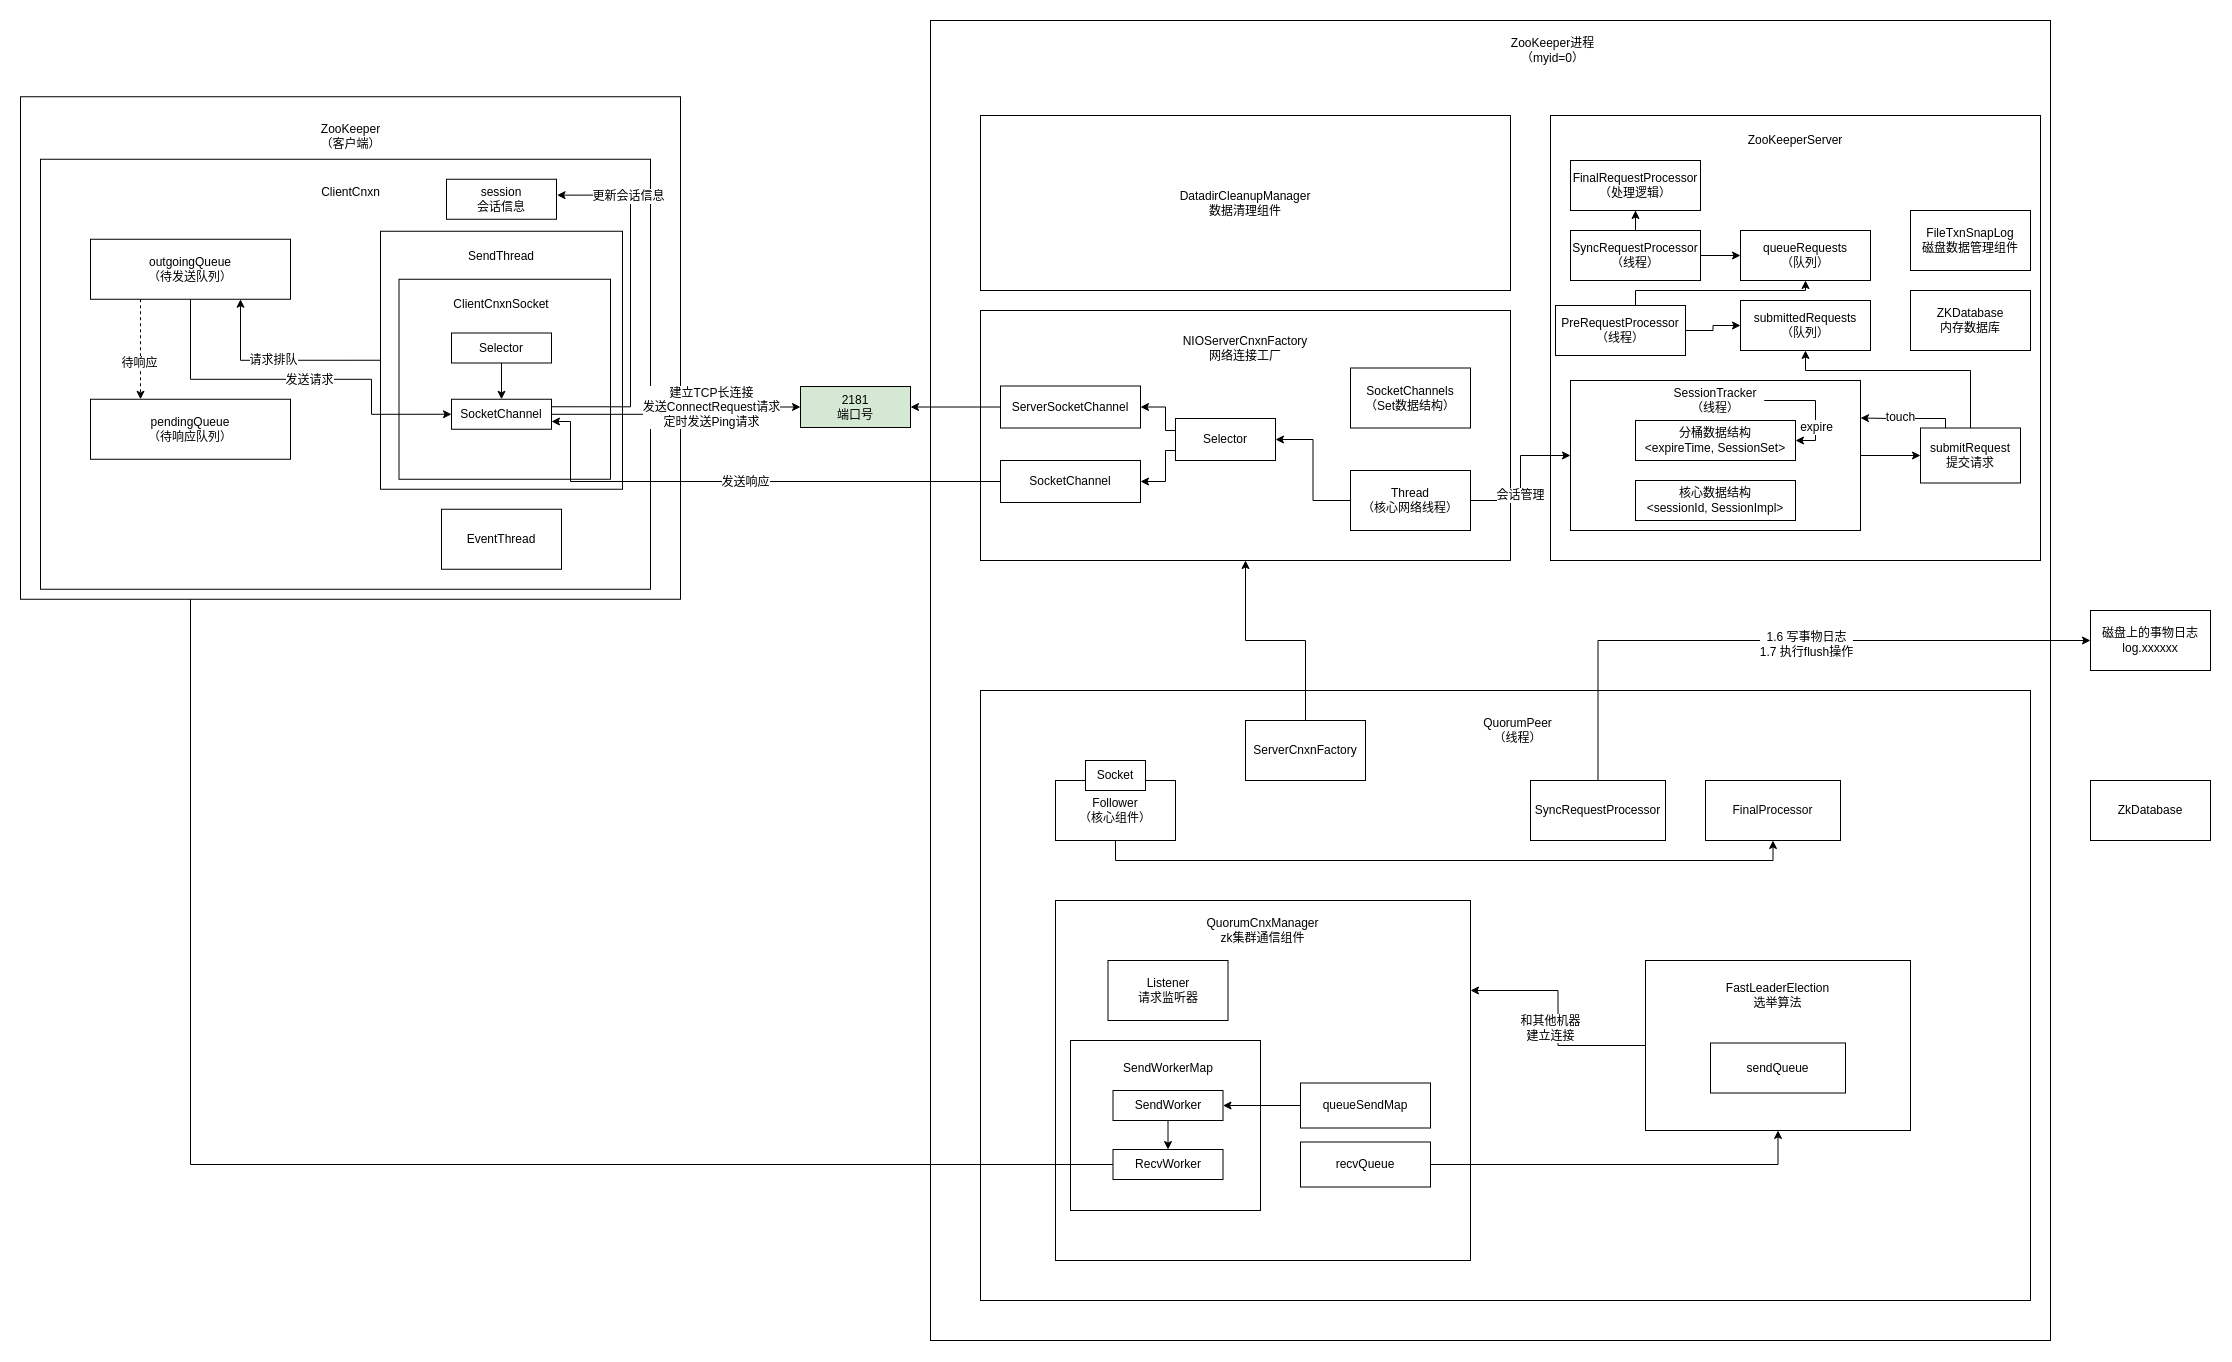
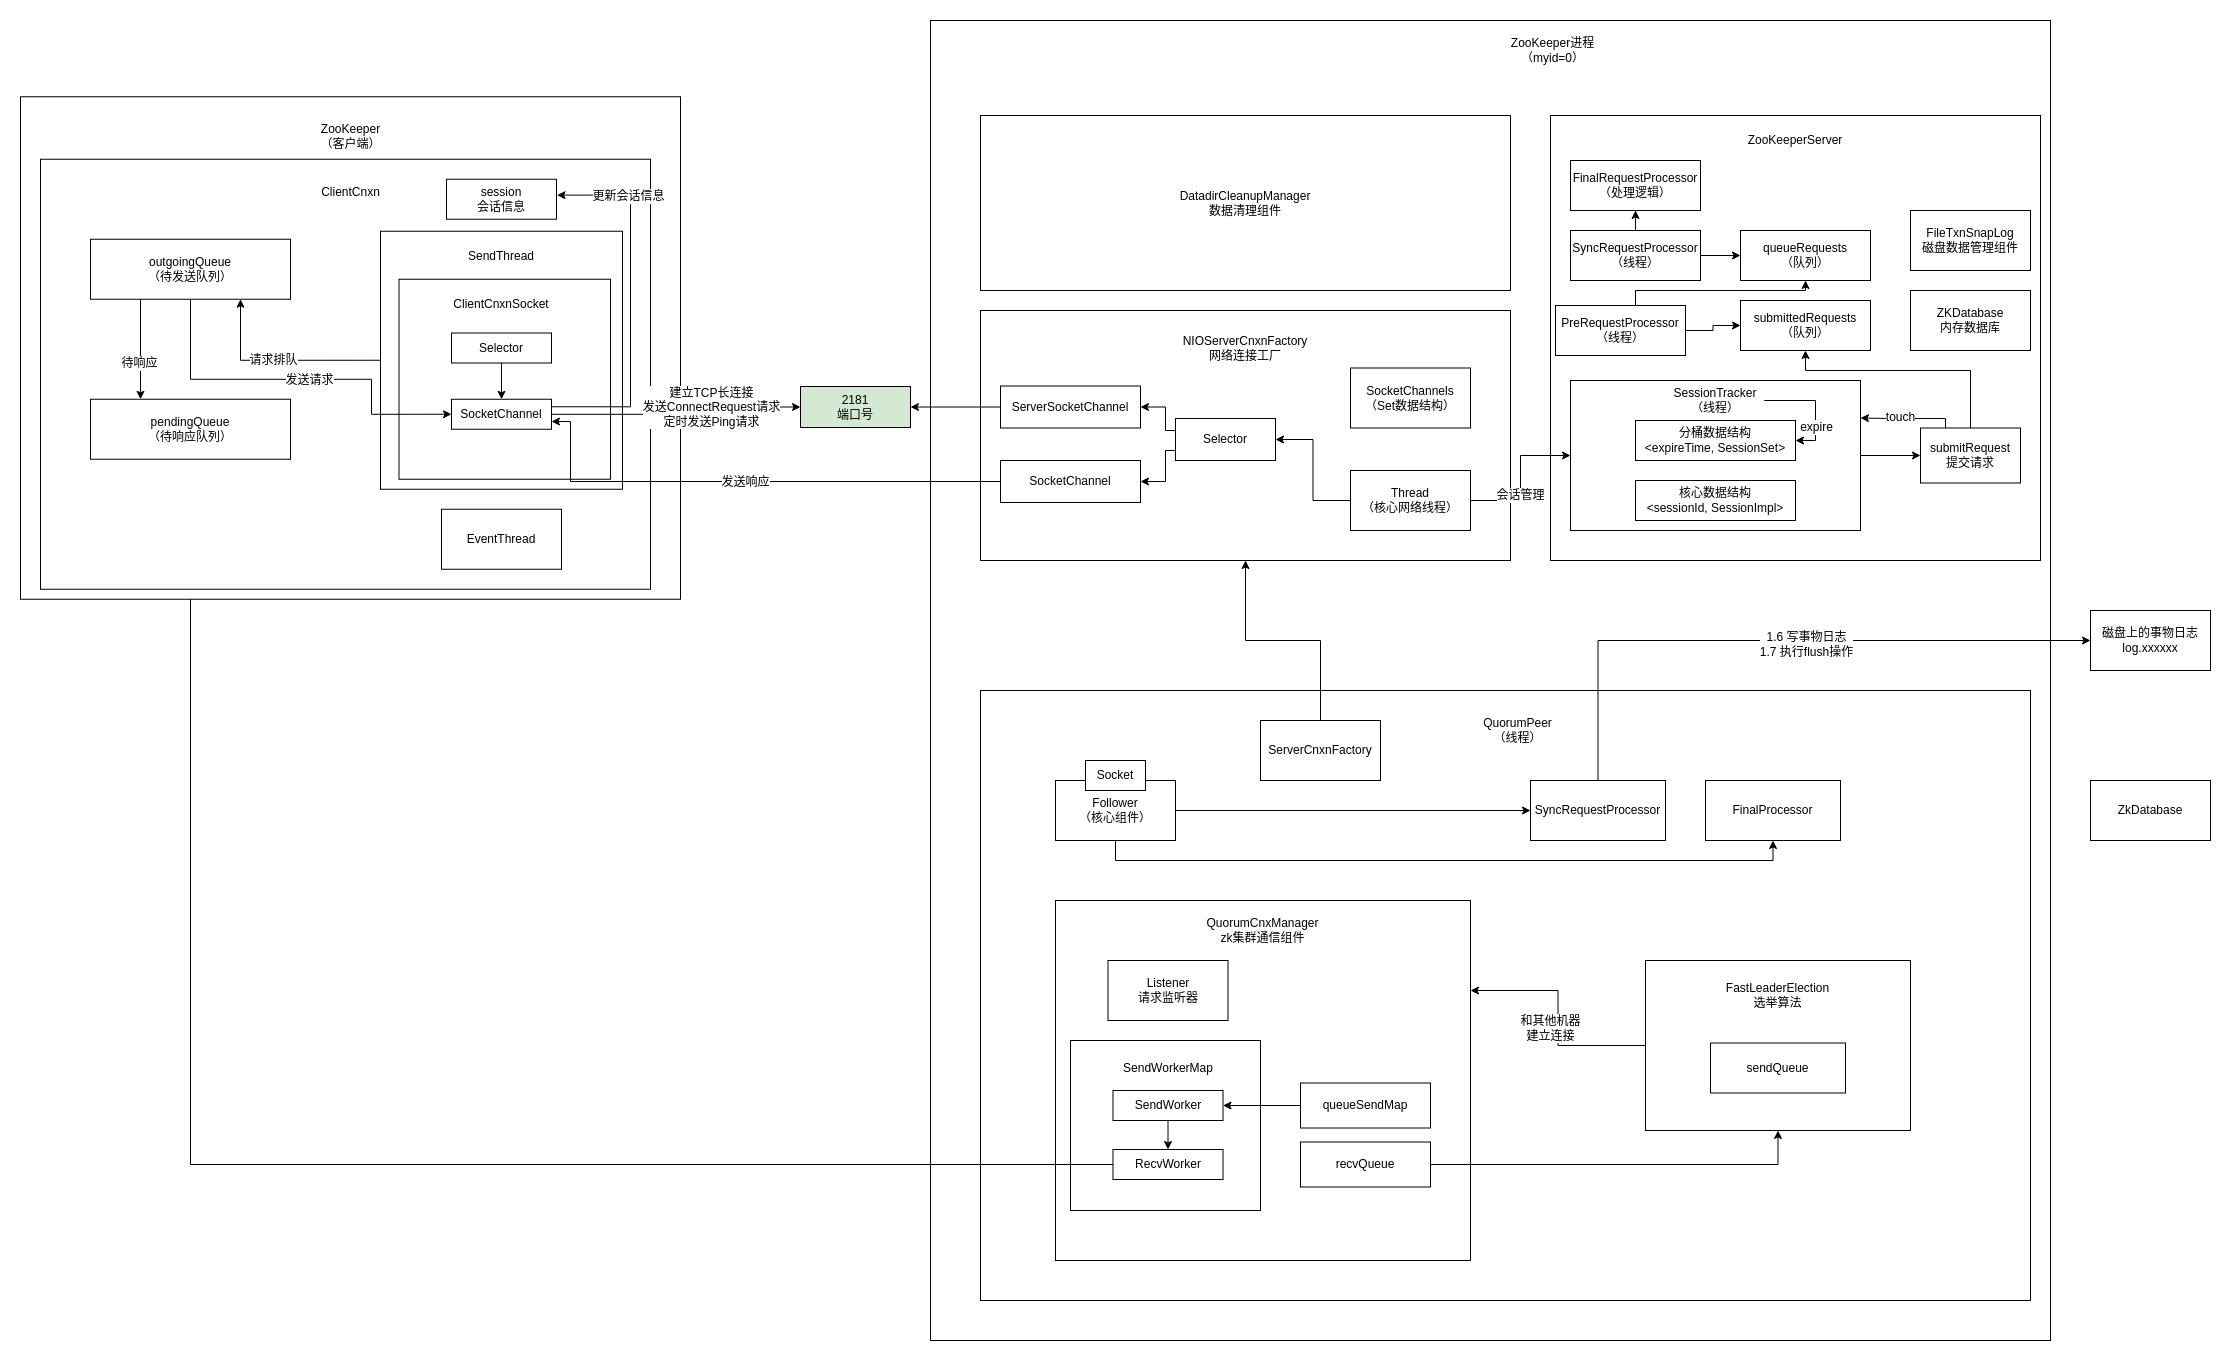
(141, 326) -> (141, 326)
(1306, 751) -> (1321, 751)
none -> (1350, 811)
